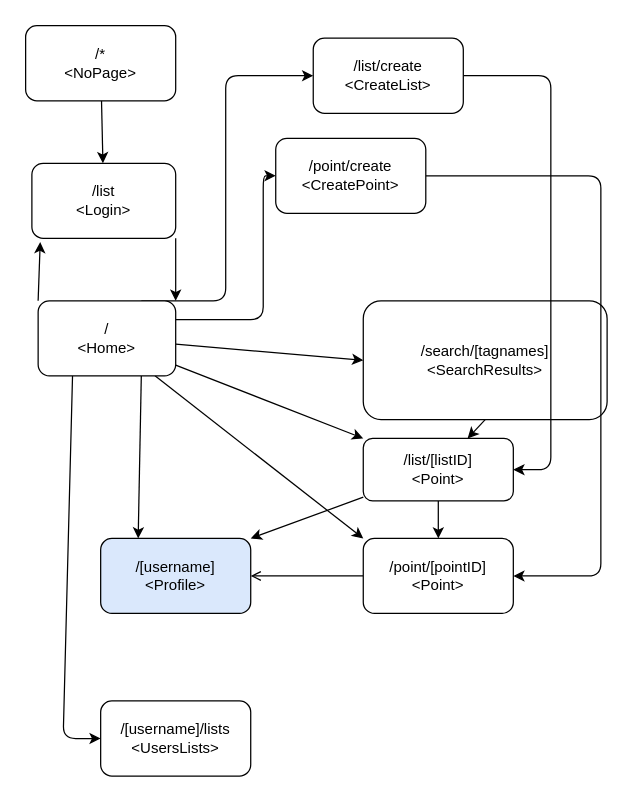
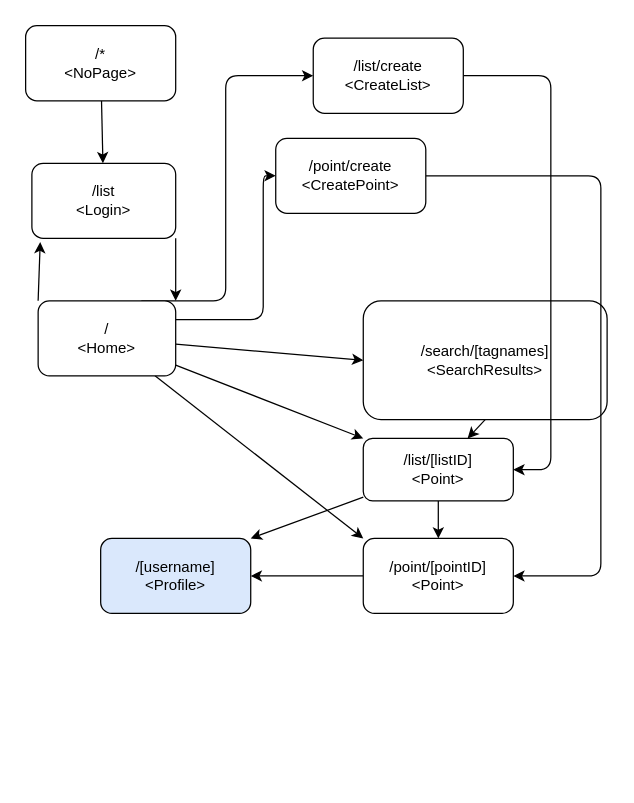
(140, 453) -> none
(68, 566) -> none
(259, 576) -> (261, 576)
(176, 738) -> none
